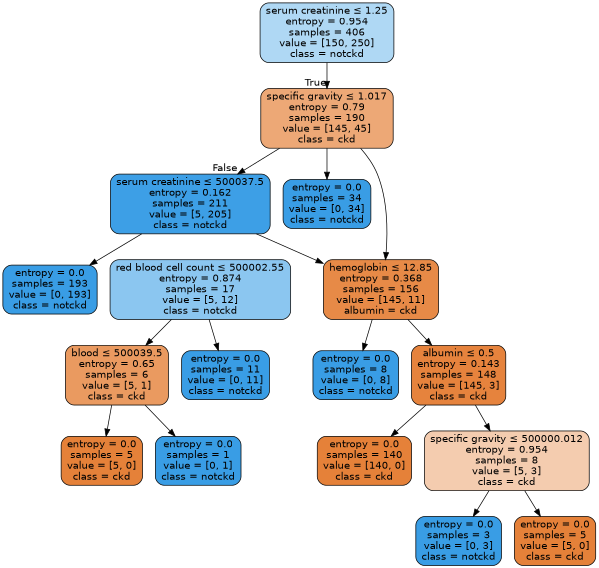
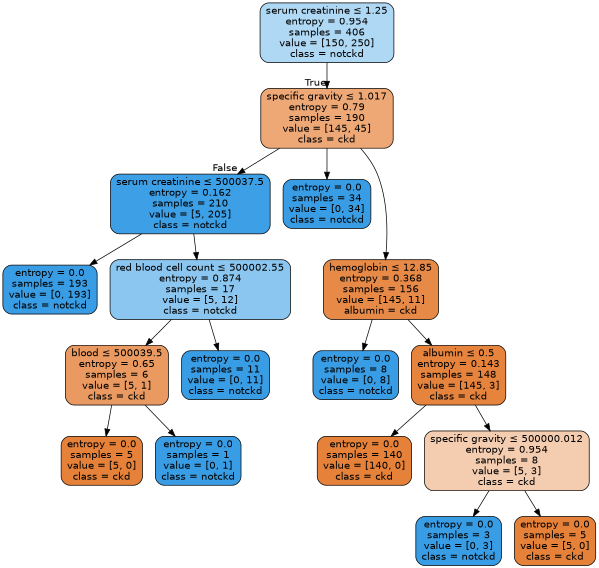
(190, 204) -> (190, 204)
(286, 247) -> (195, 243)
